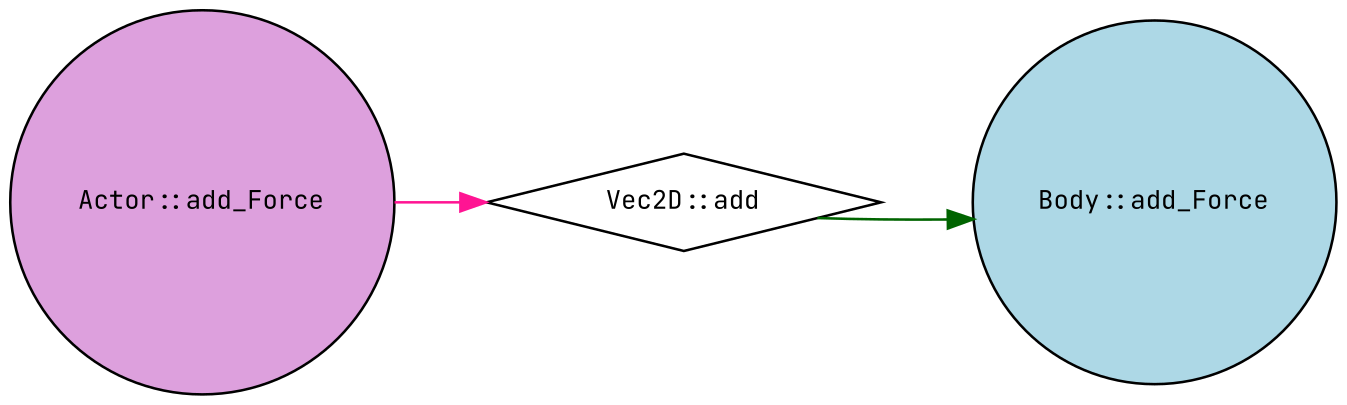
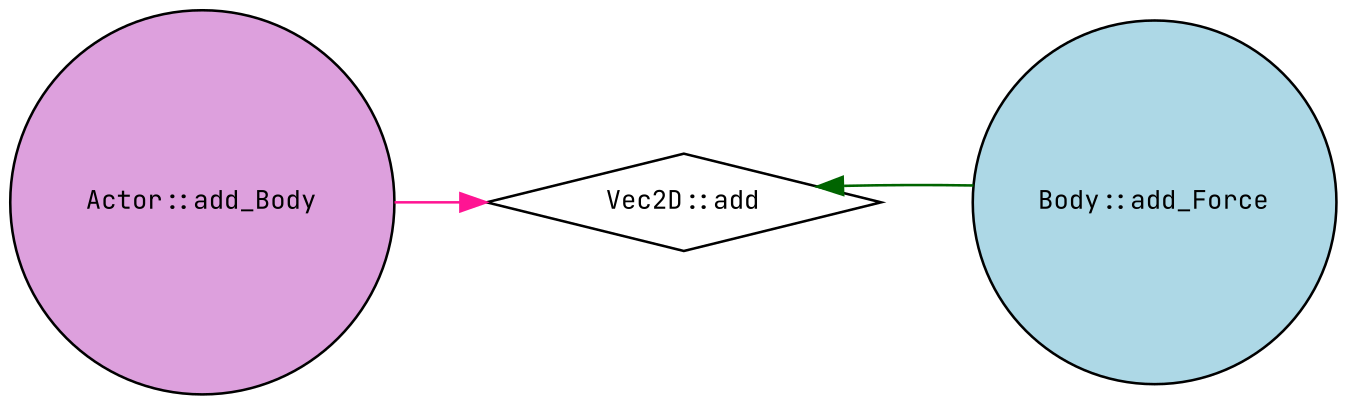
(202, 202) -> (202, 202)
(882, 219) -> (909, 185)
